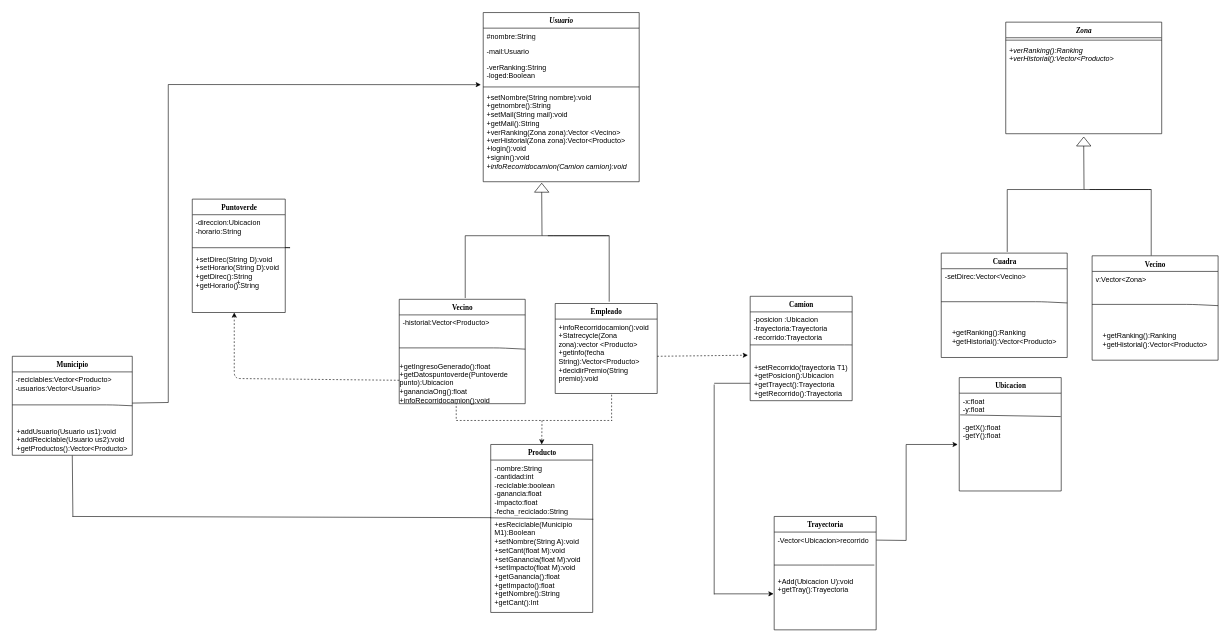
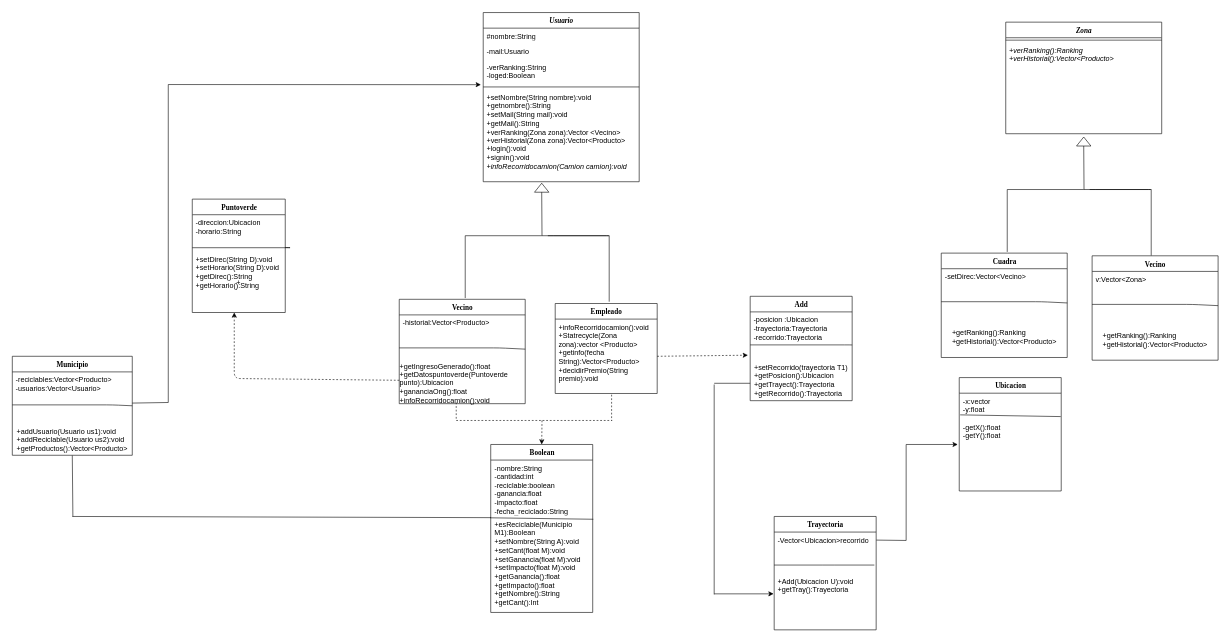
(802, 305) -> (802, 305)
(978, 406) -> (981, 406)
(542, 453) -> (542, 453)
